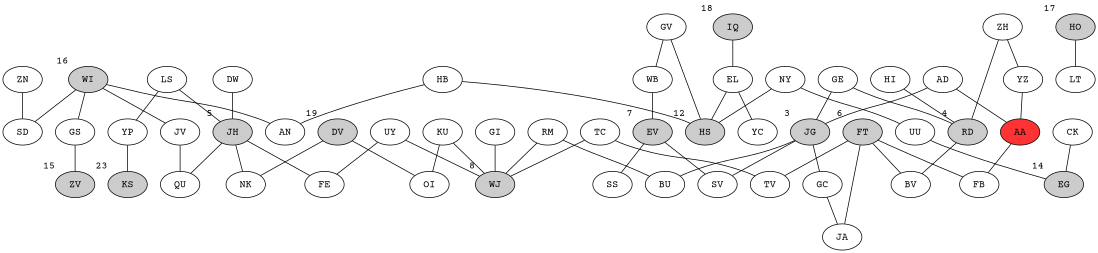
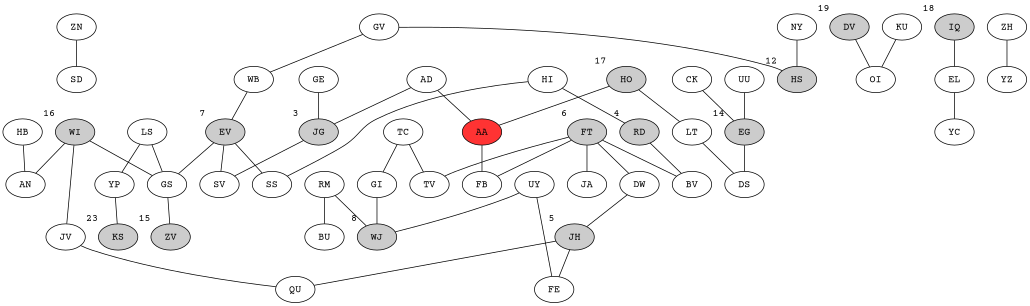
(985, 79) -> none
(578, 96) -> none
(55, 106) -> none
(719, 106) -> none
(850, 106) -> none
(903, 106) -> none
(1022, 106) -> (554, 106)
(204, 109) -> (157, 158)
none -> (400, 109)
none -> (196, 158)
(469, 158) -> none
(548, 158) -> (390, 158)
none -> (613, 158)
(738, 158) -> none
(246, 184) -> none
none -> (744, 184)
(822, 184) -> none
